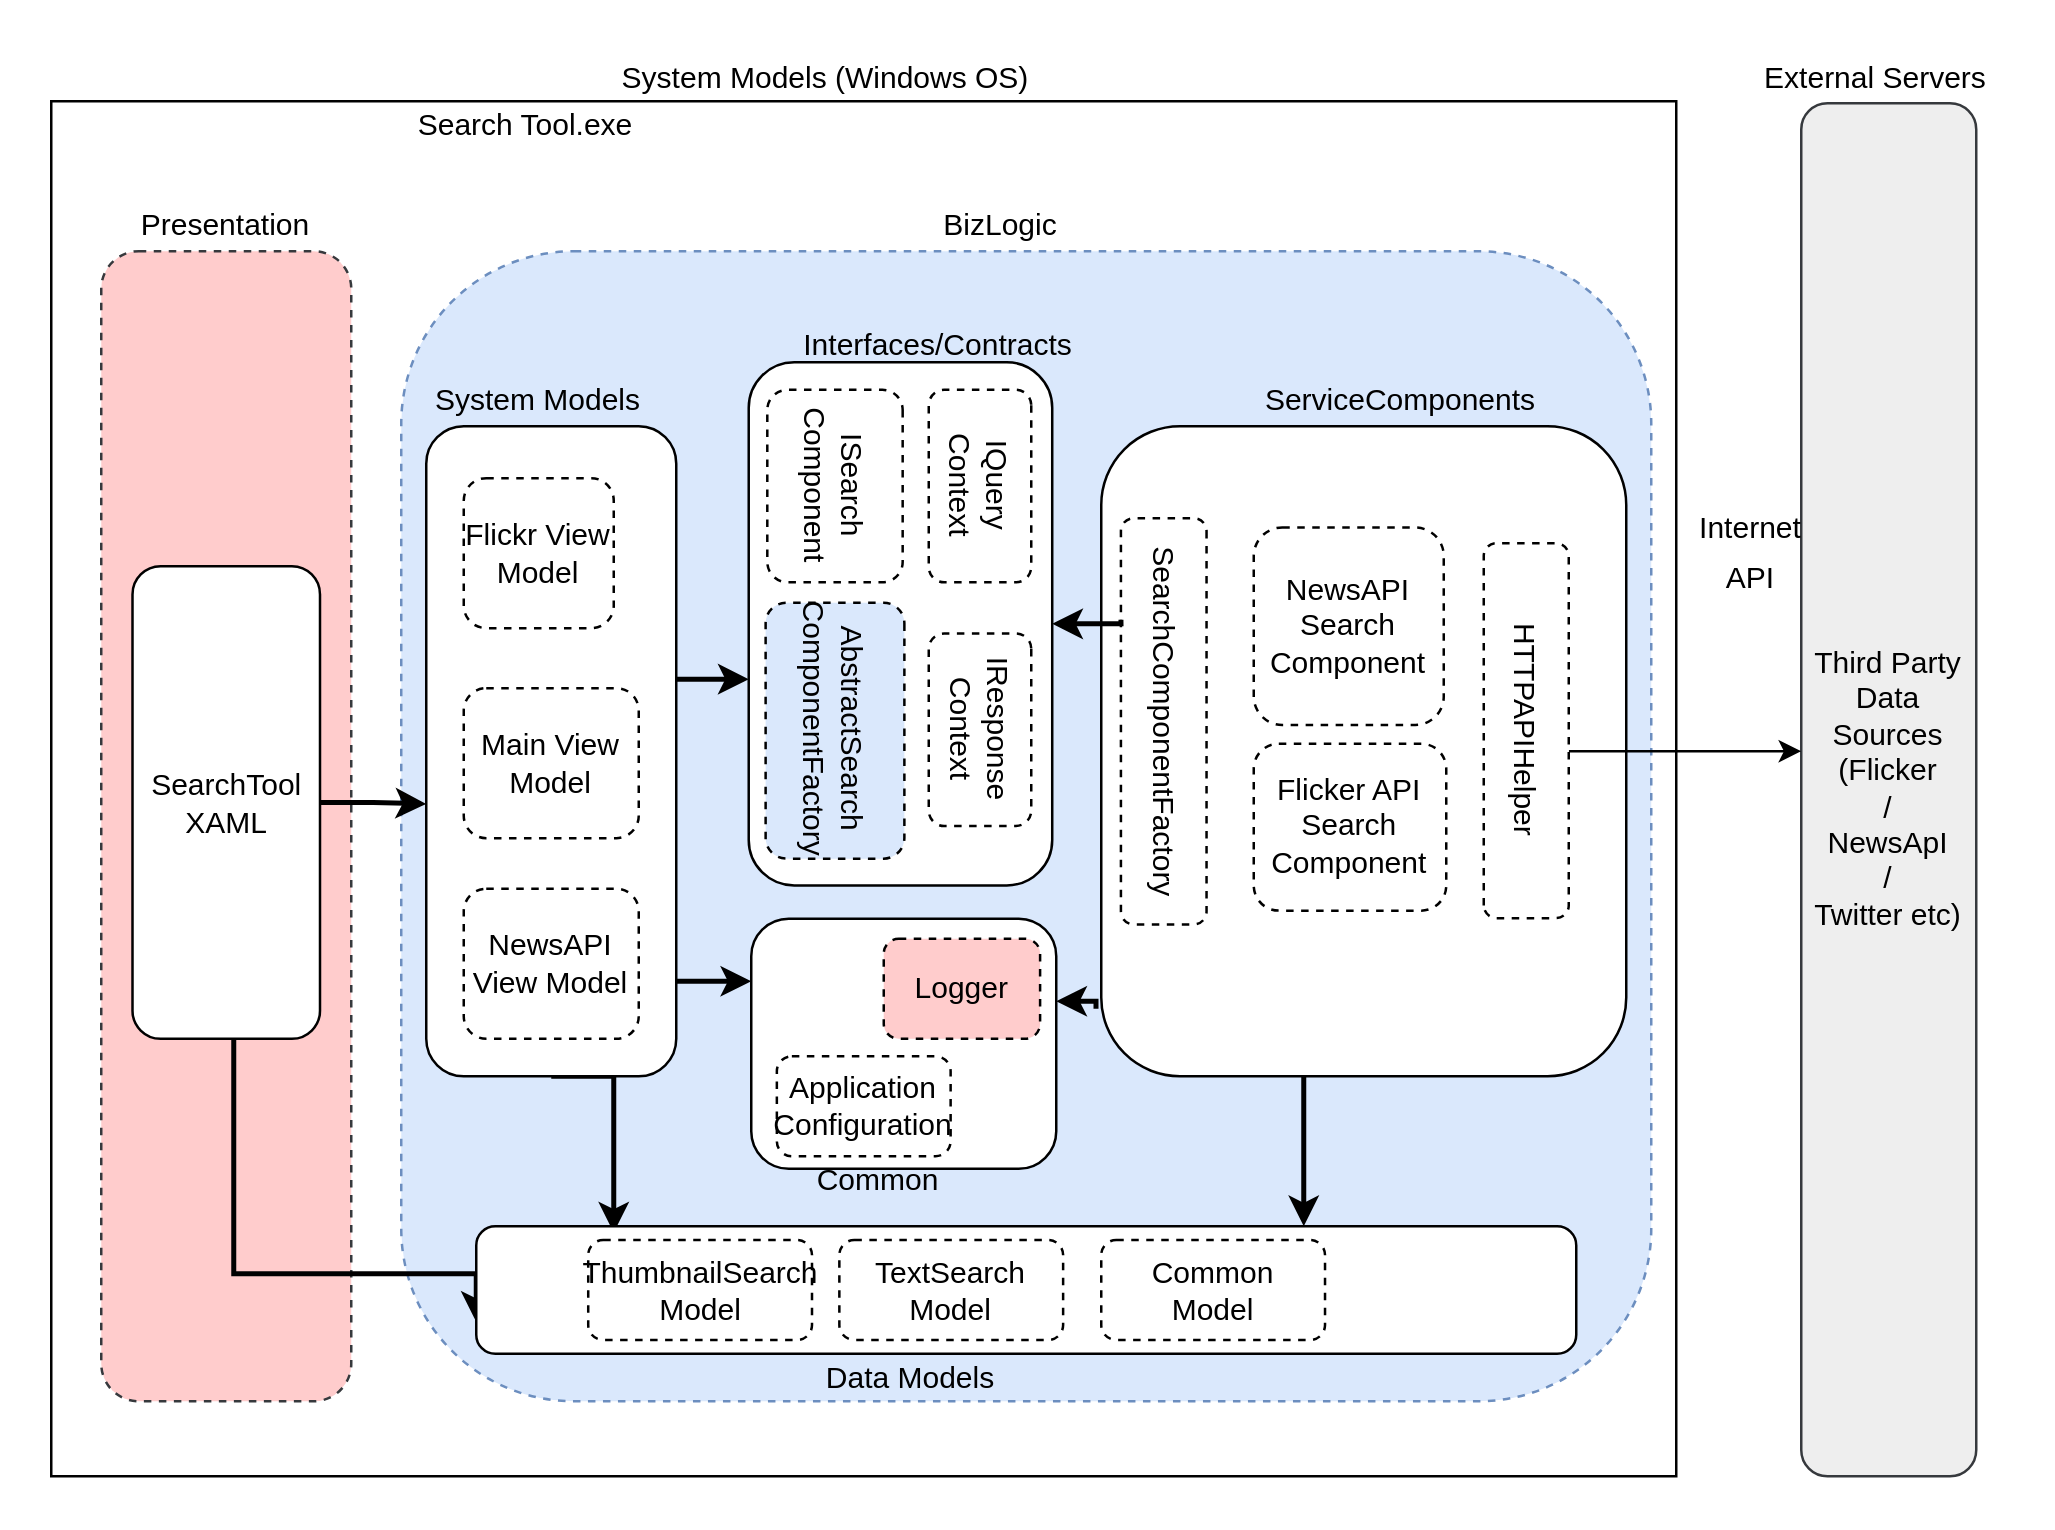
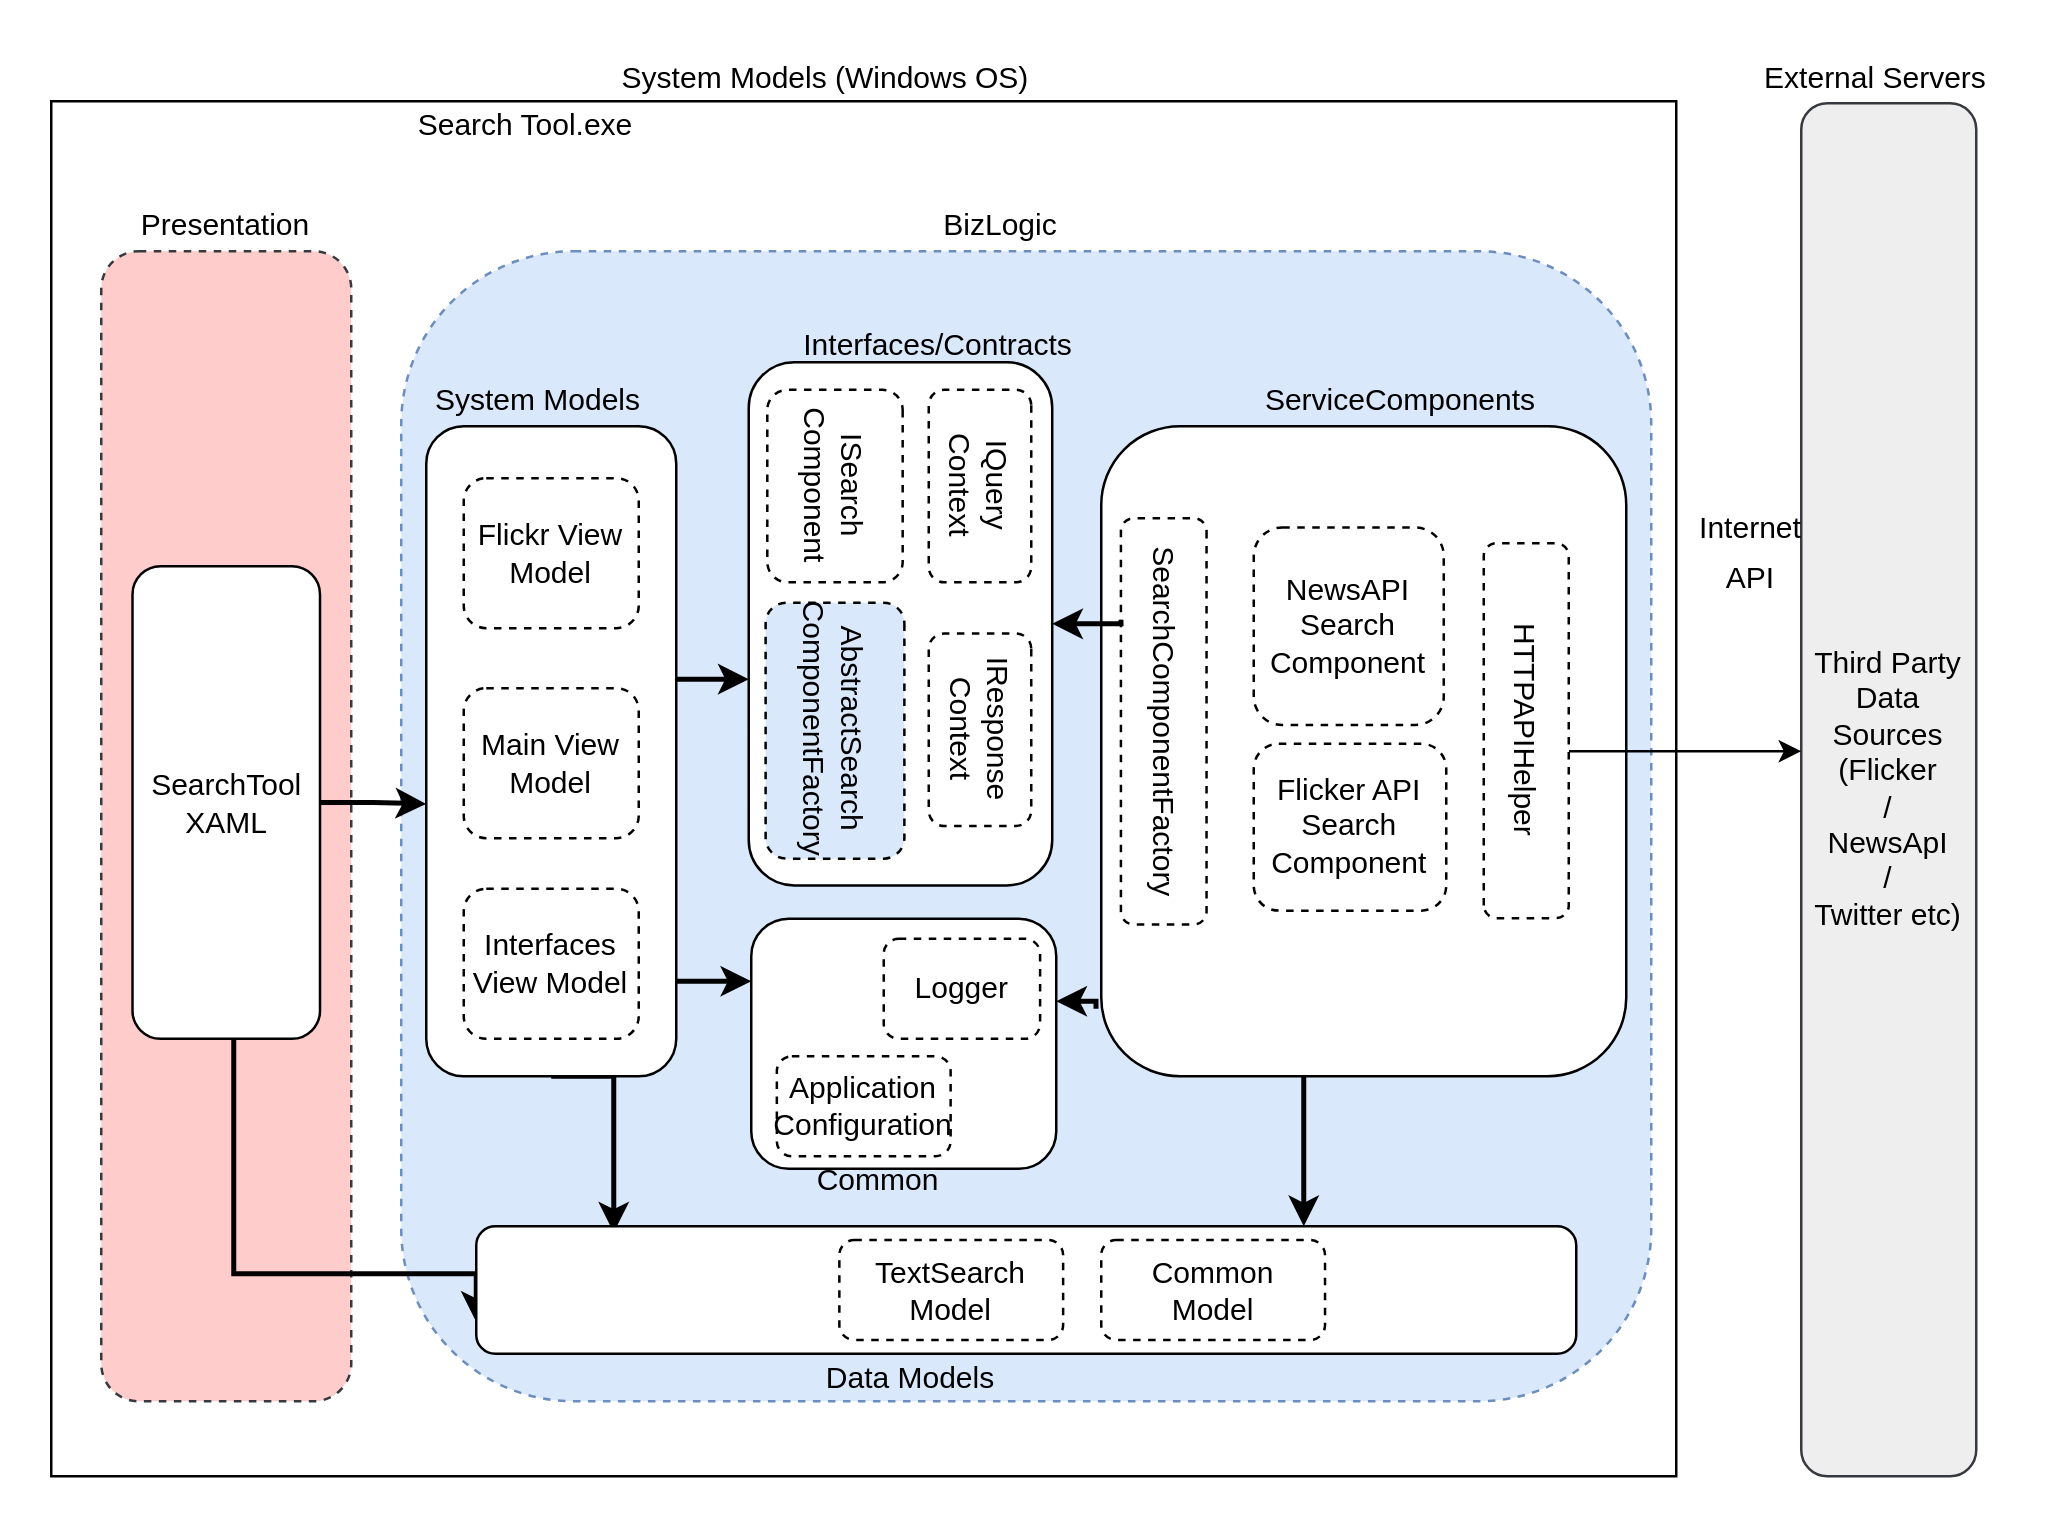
(539, 553) -> (551, 553)
(551, 964) -> (551, 964)
(962, 989) -> (962, 989)
(700, 1290) -> none
